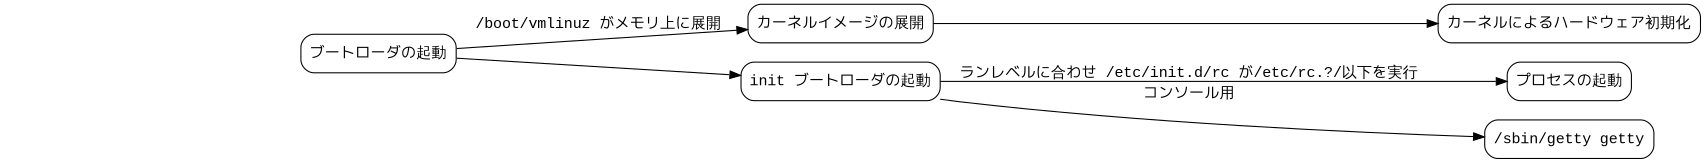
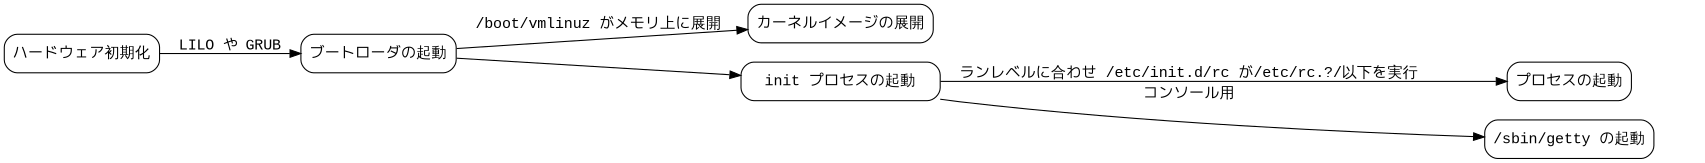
(1569, 24) -> none
none -> (82, 54)
(841, 81) -> (841, 81)
(1569, 139) -> (1569, 139)
